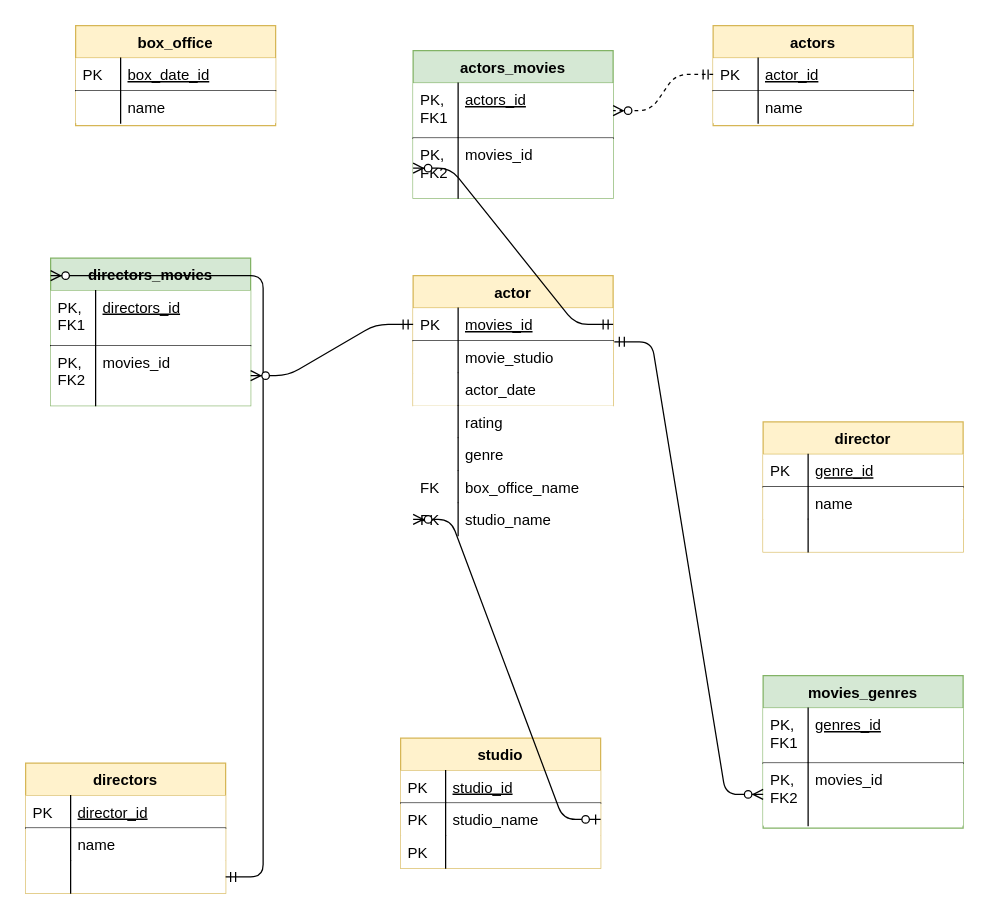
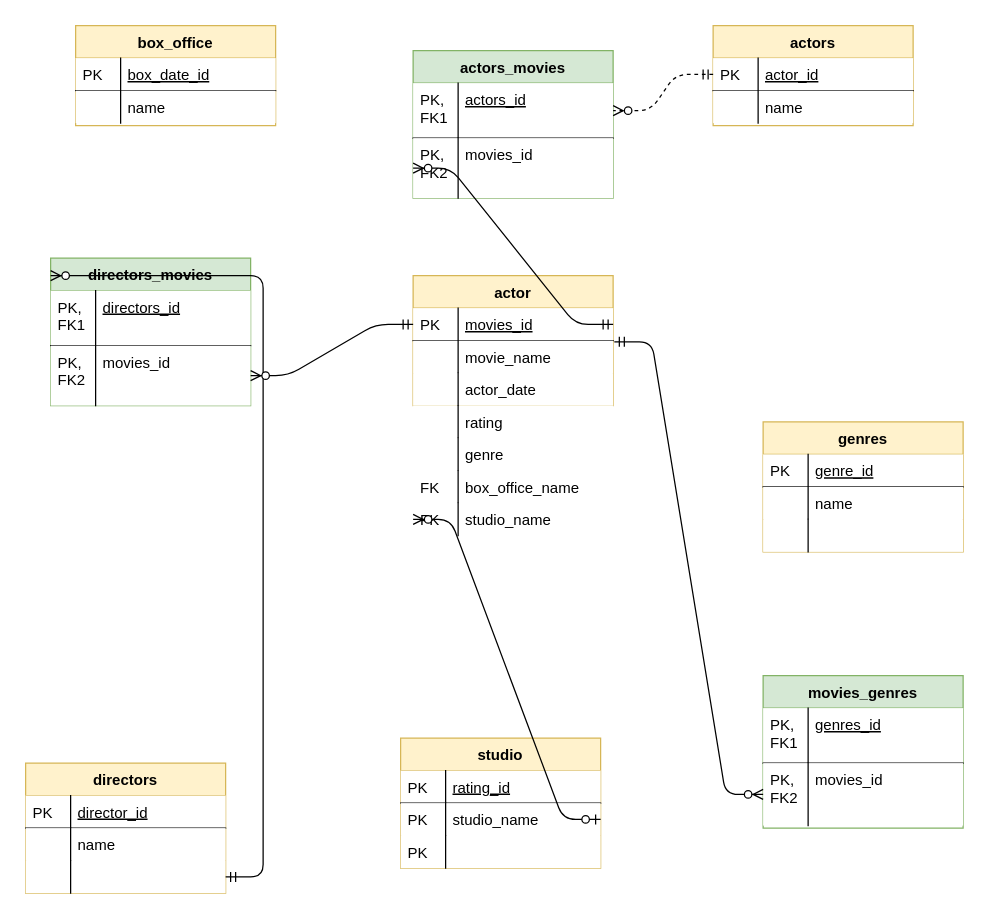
(512, 358) -> (505, 358)
(863, 439) -> (863, 439)
(486, 788) -> (486, 788)
